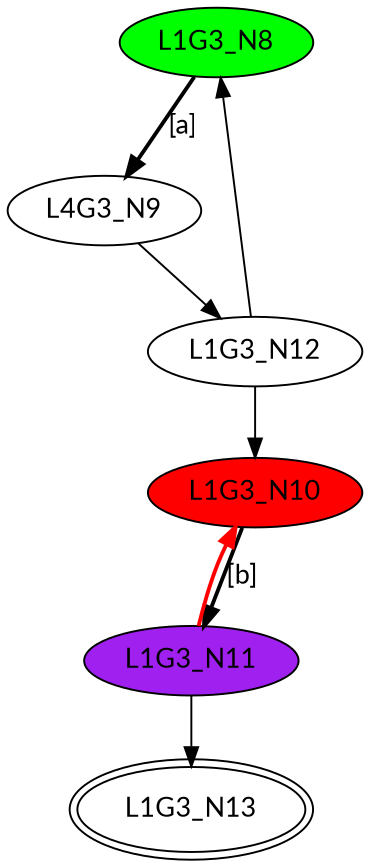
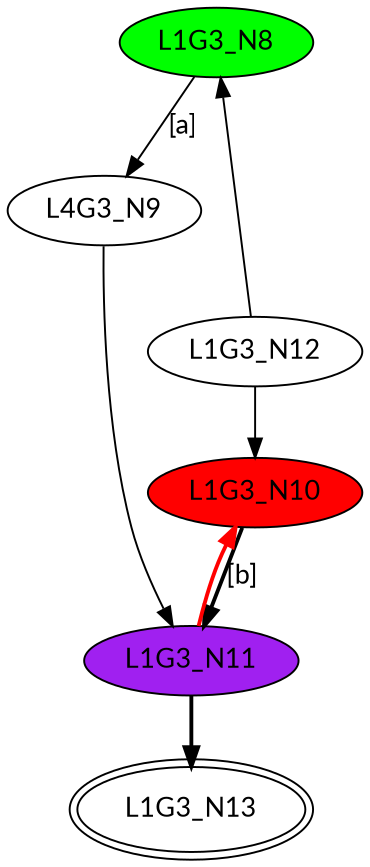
(166, 118) -> (166, 118)
(172, 274) -> (114, 431)
(191, 721) -> (191, 721)
